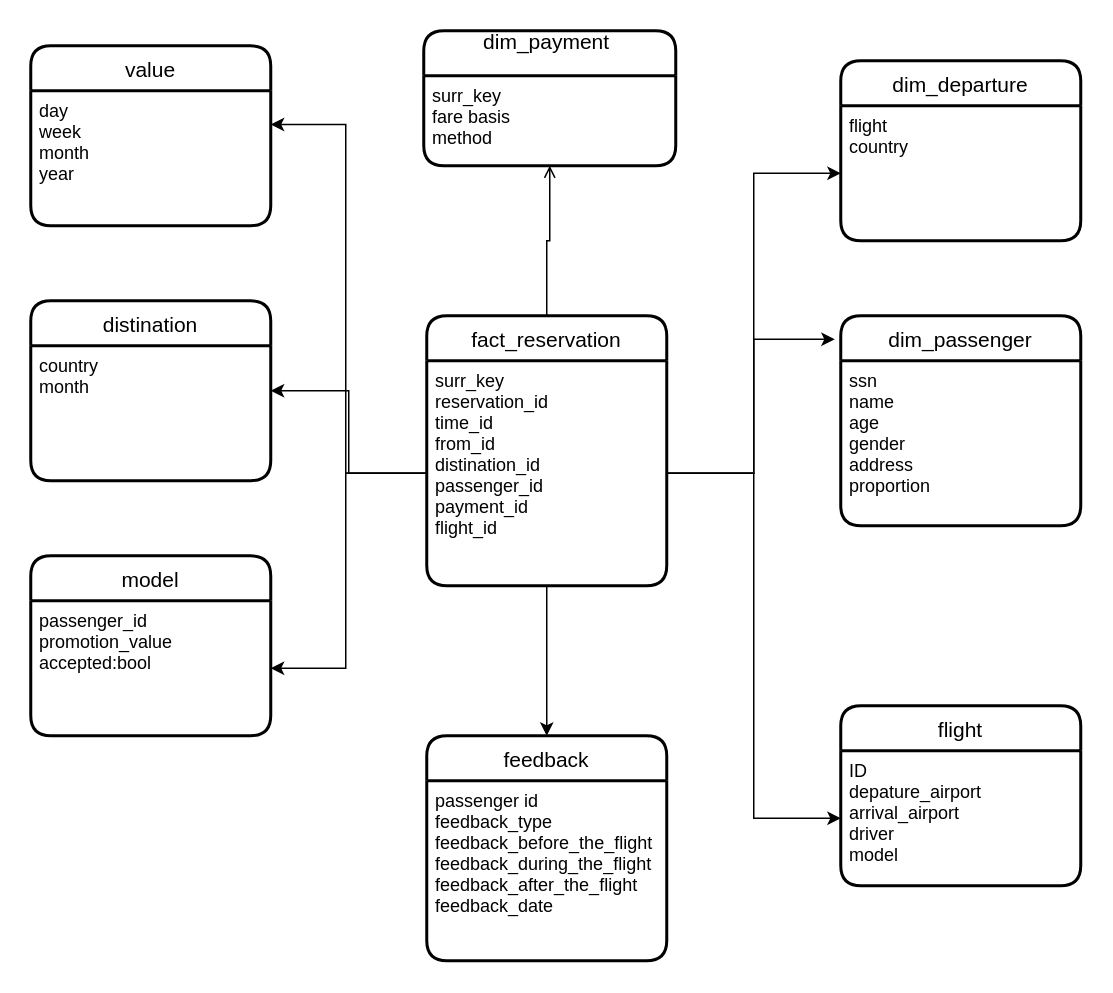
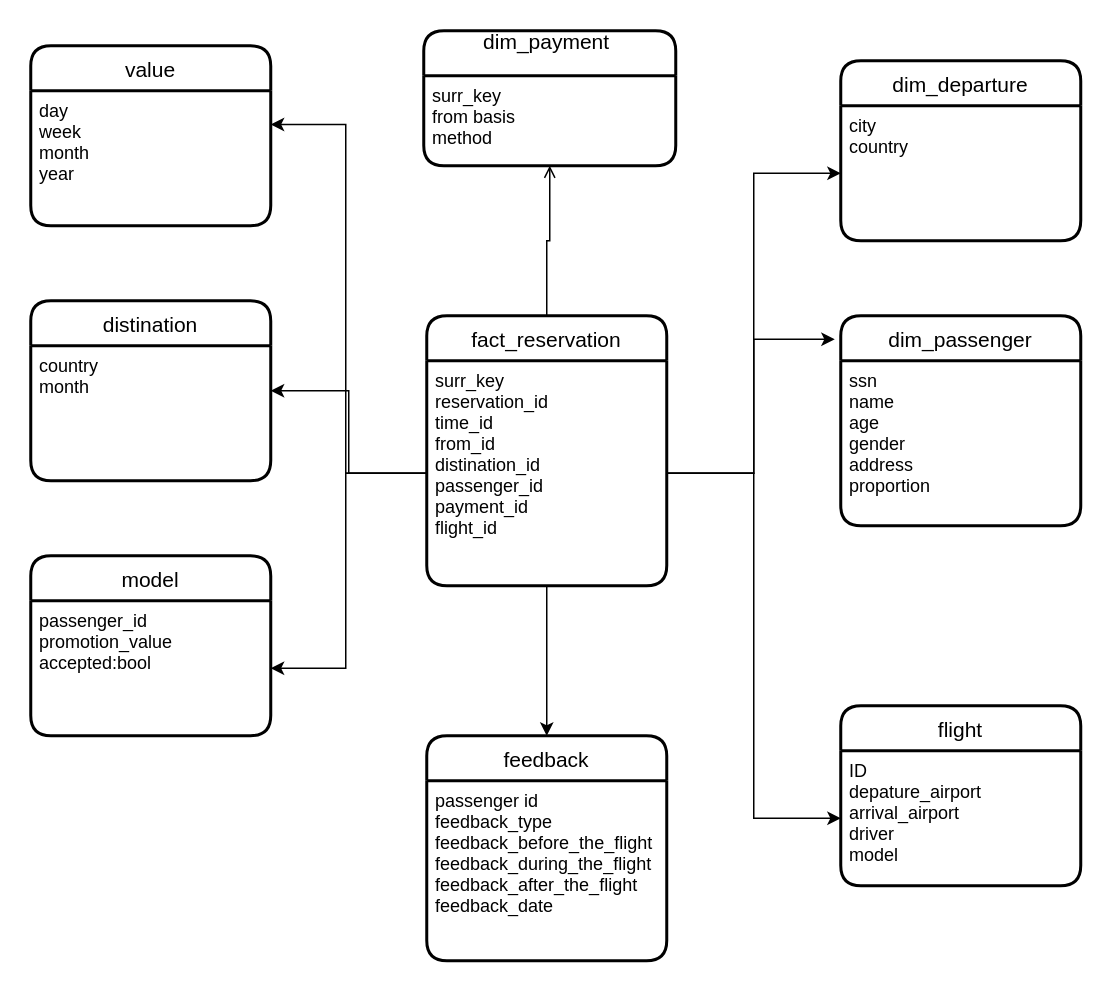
(472, 96) -> (472, 96)
(875, 126) -> (867, 126)
